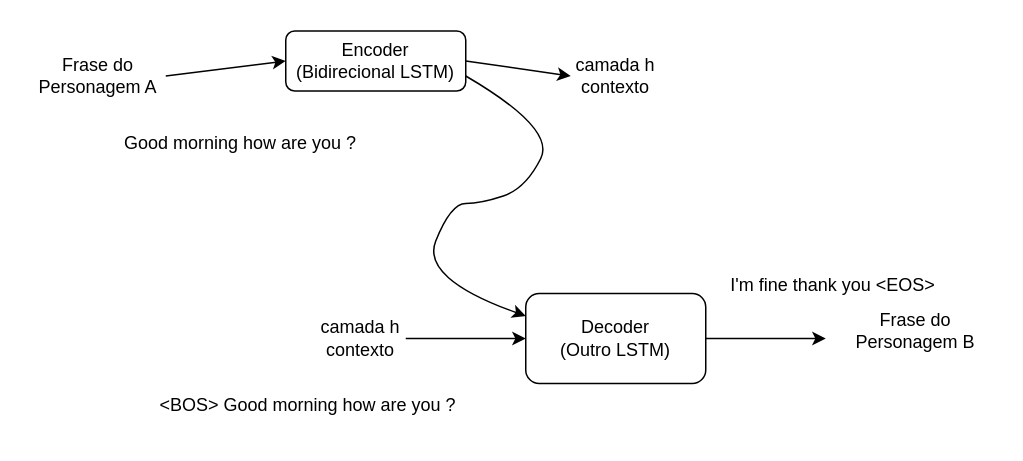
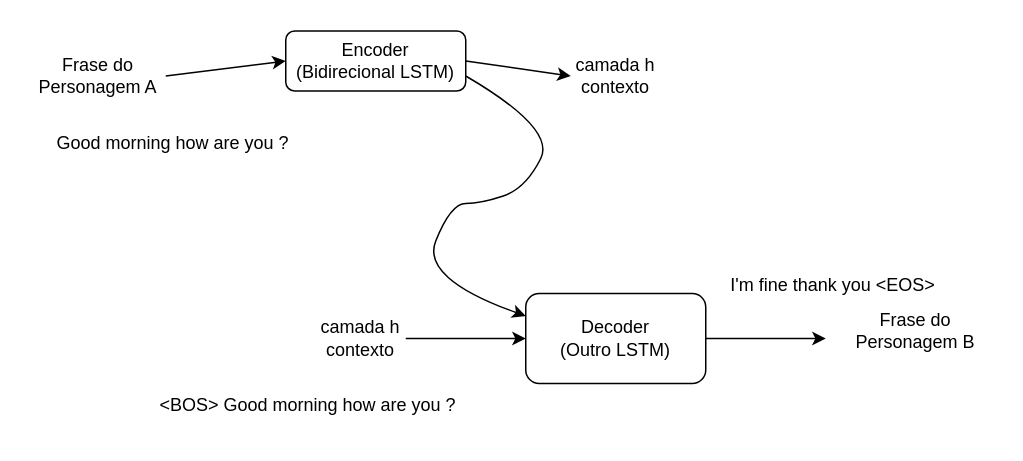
(241, 143) -> (173, 143)
